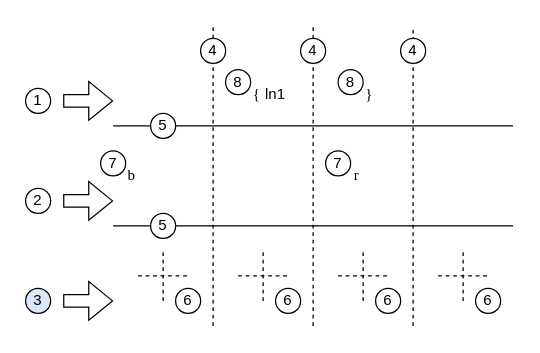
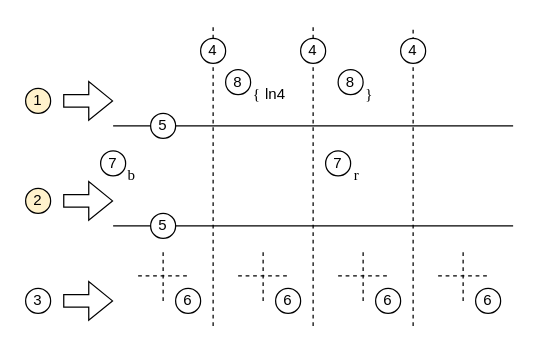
(276, 94) -> (276, 94)
(38, 101) -> (38, 101)
(38, 201) -> (38, 201)
(38, 301) -> (38, 301)
